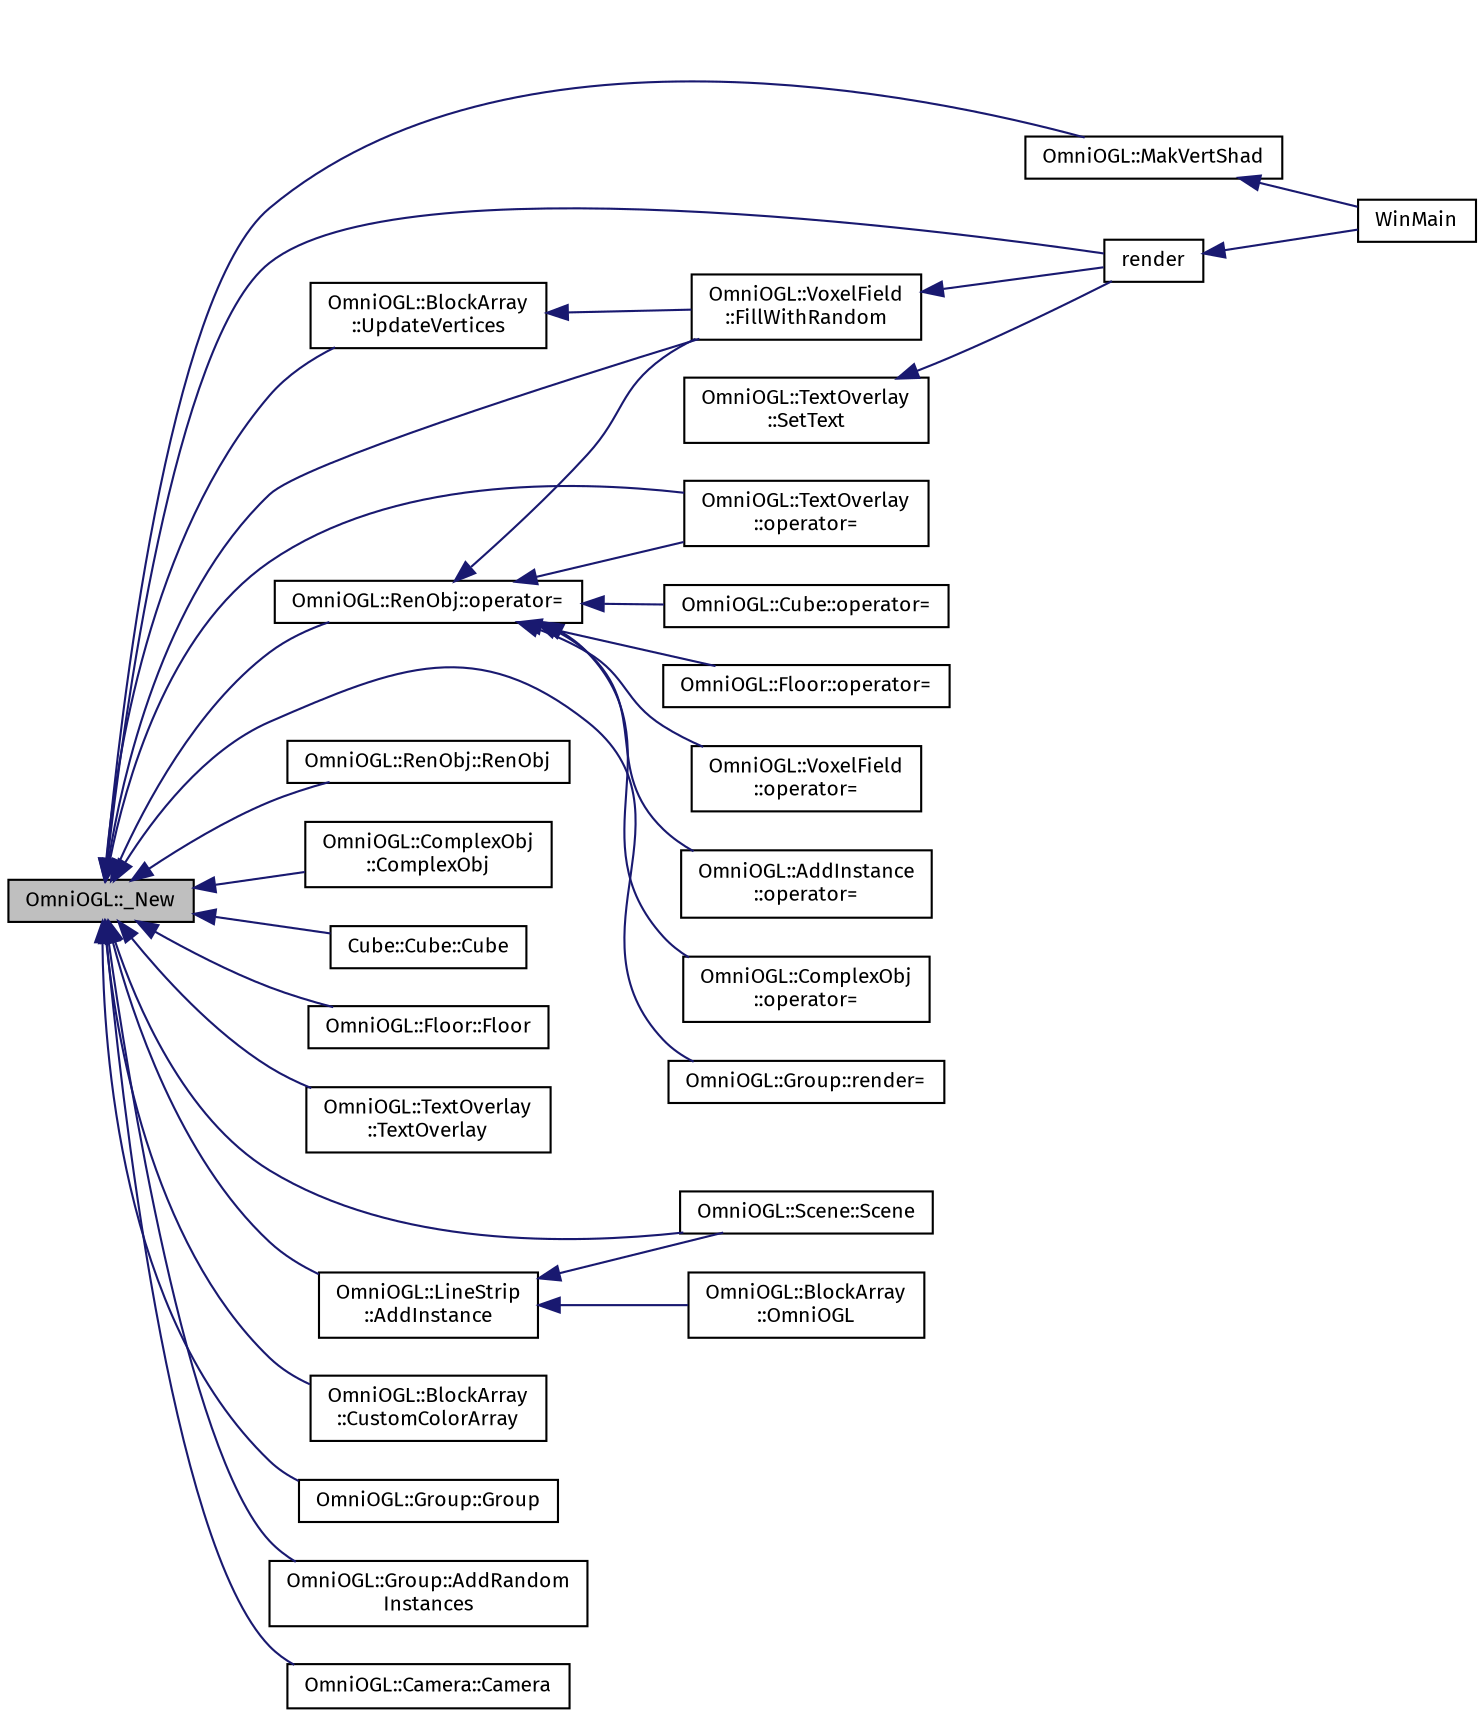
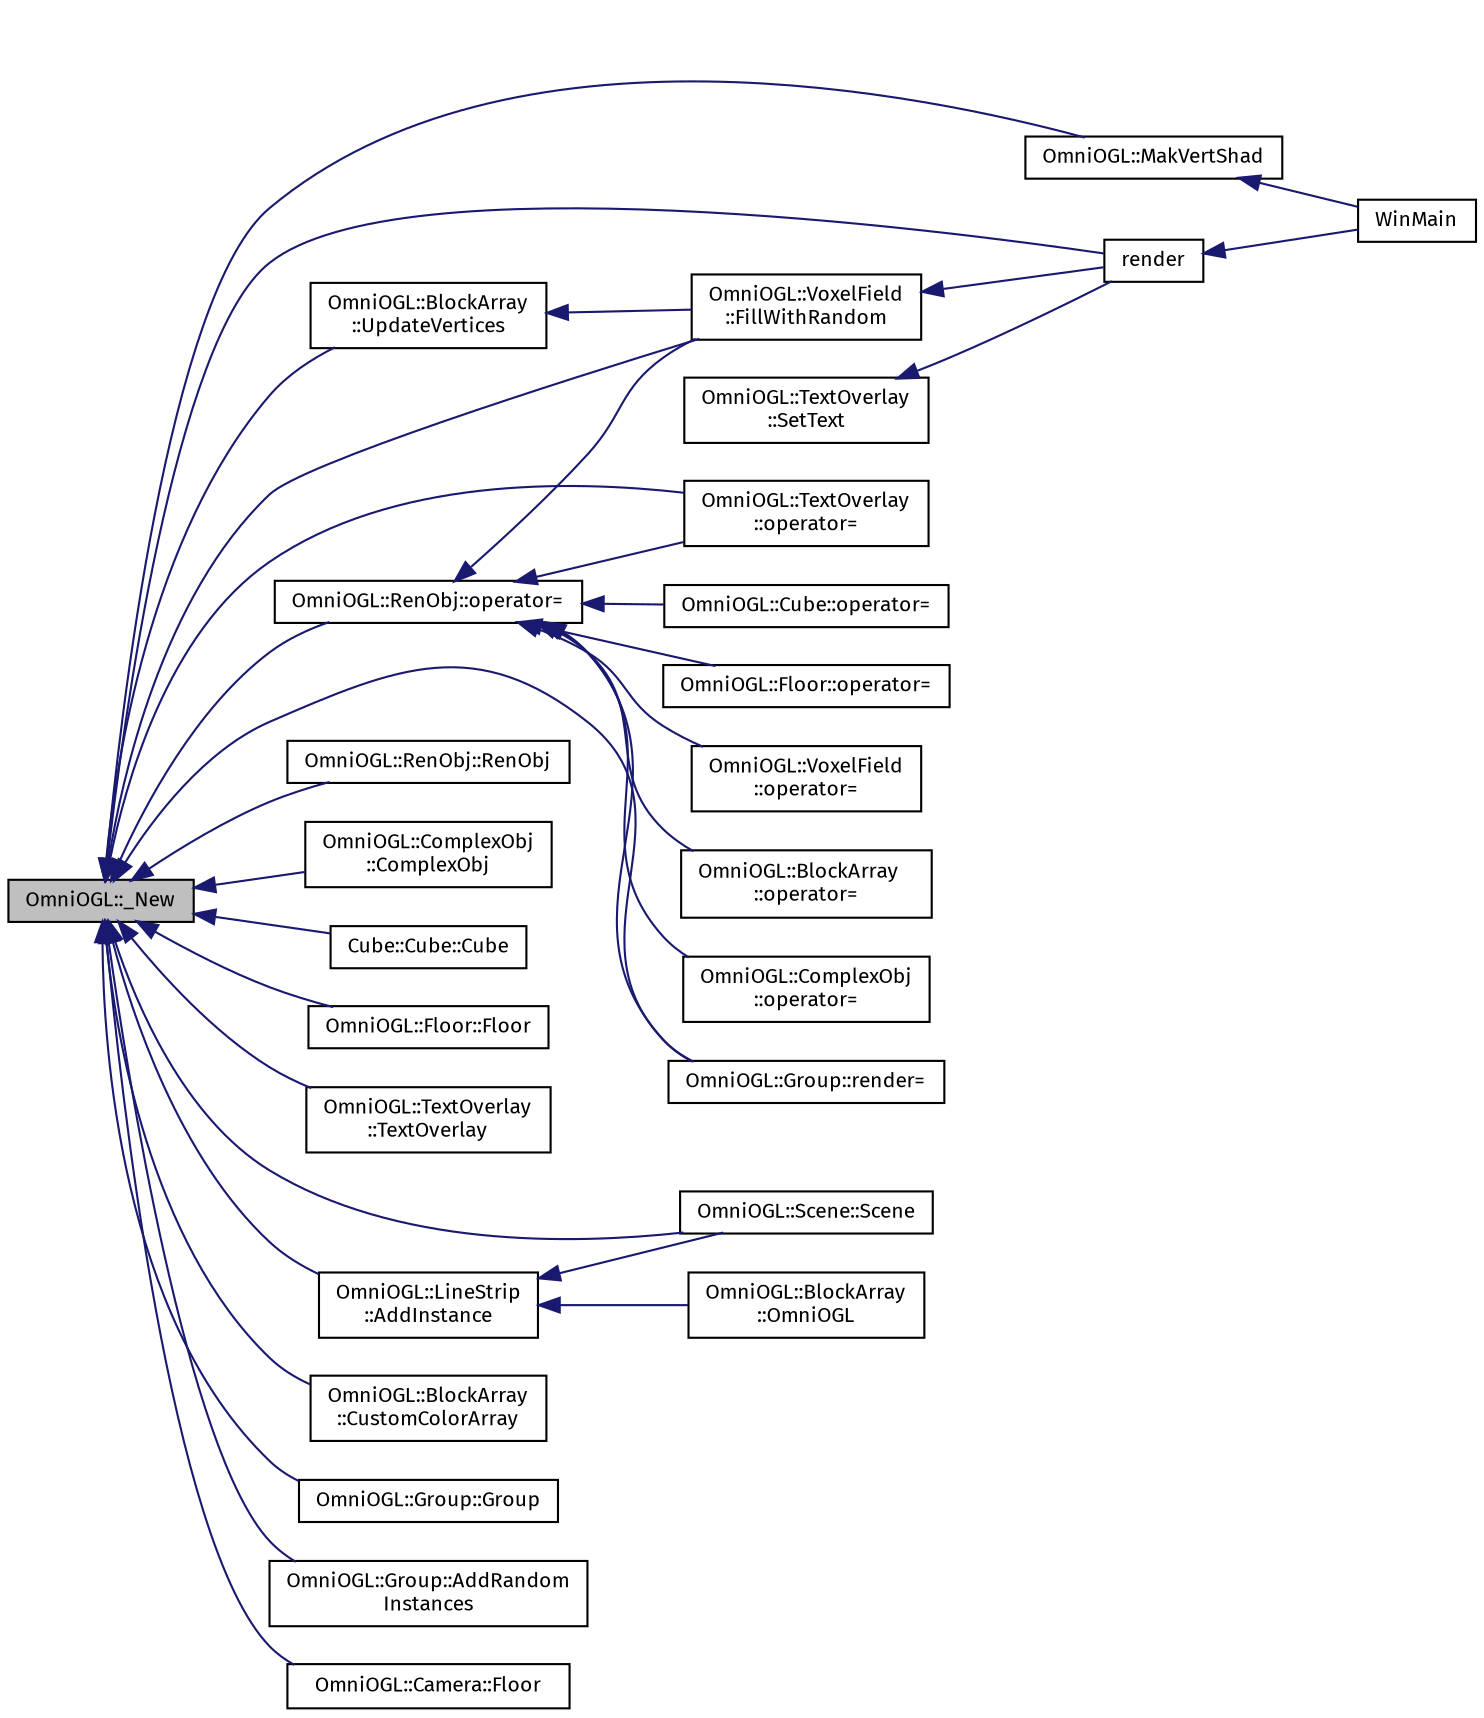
none -> (625, 849)
(806, 884) -> (806, 884)
(428, 1686) -> (428, 1686)
